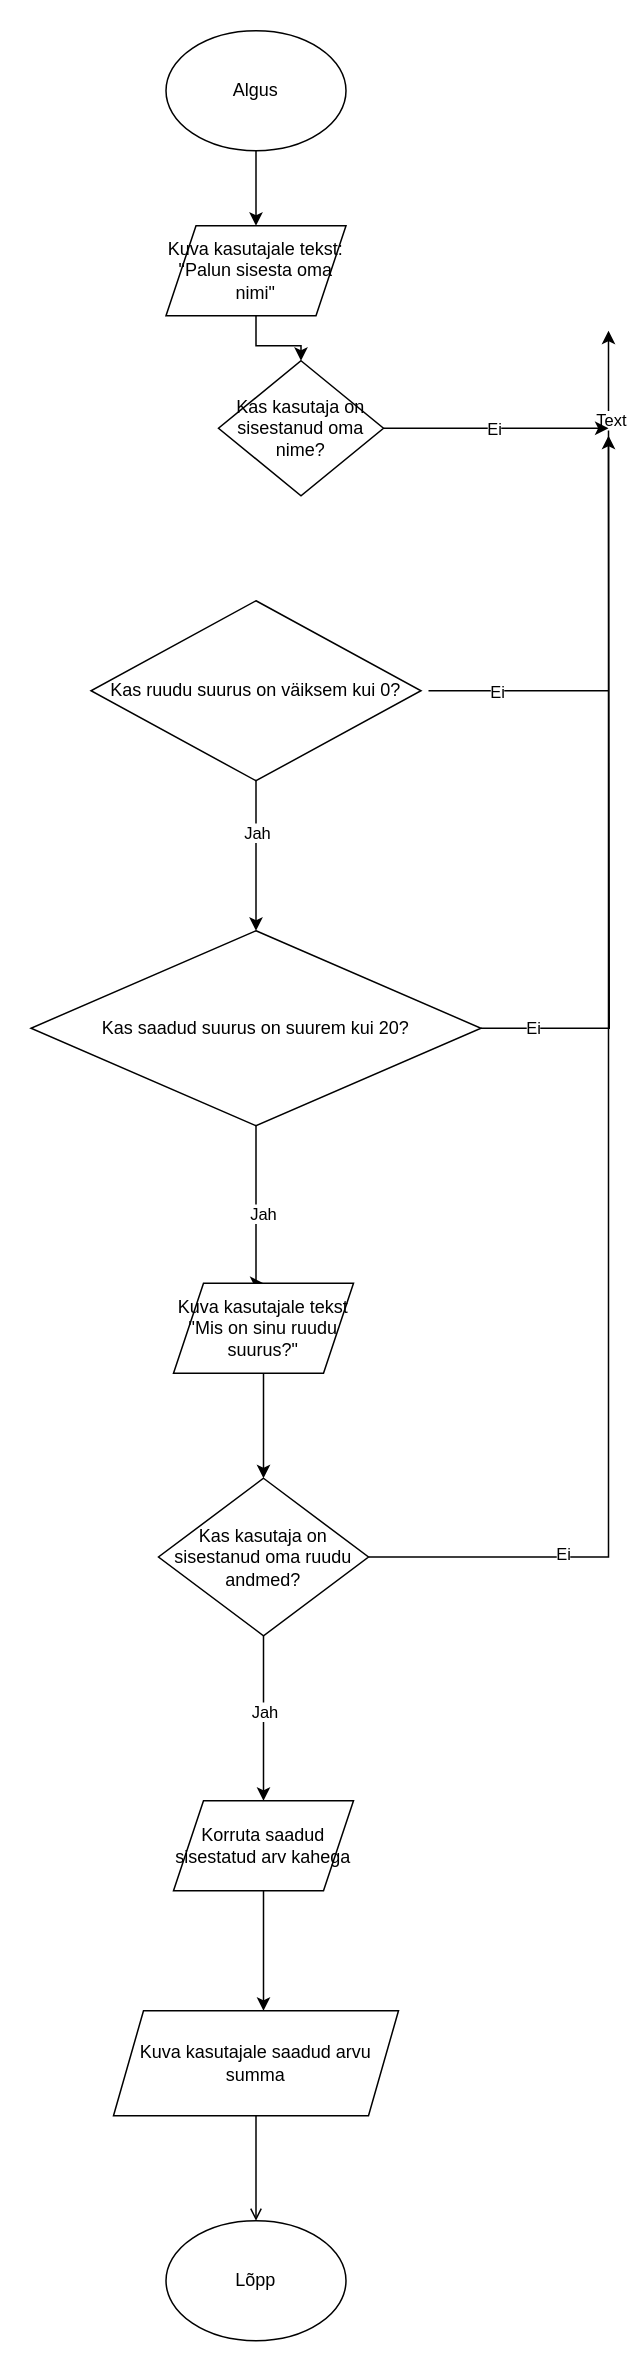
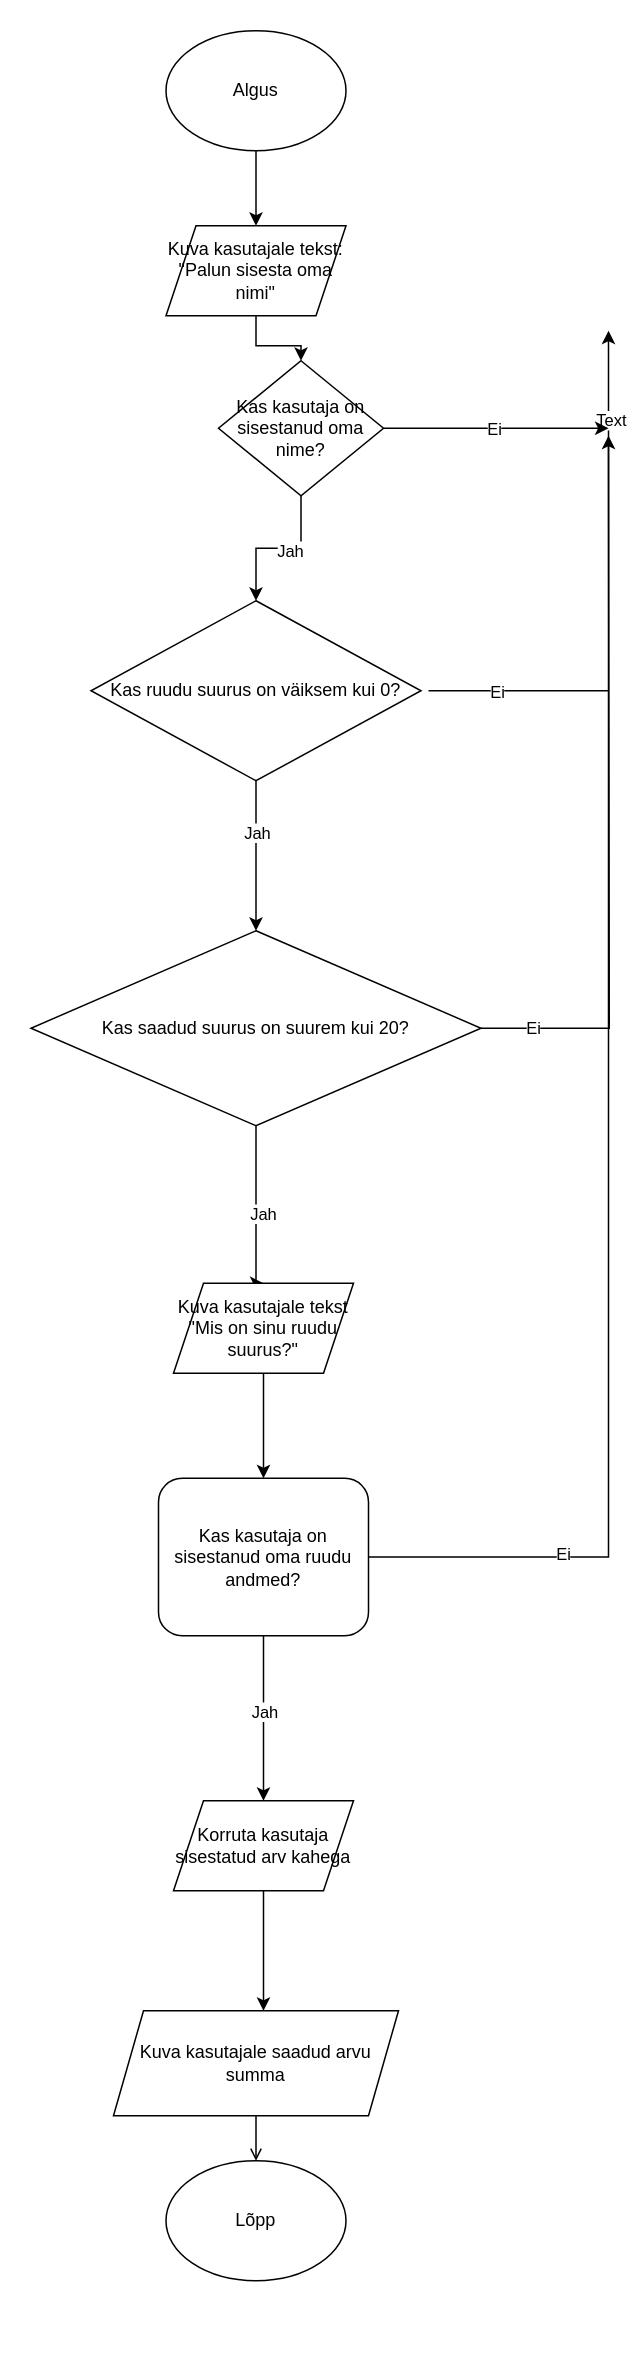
none -> (284, 548)
(263, 1557) -> (263, 1557)
(263, 1846) -> (263, 1846)
(256, 2281) -> (256, 2221)
